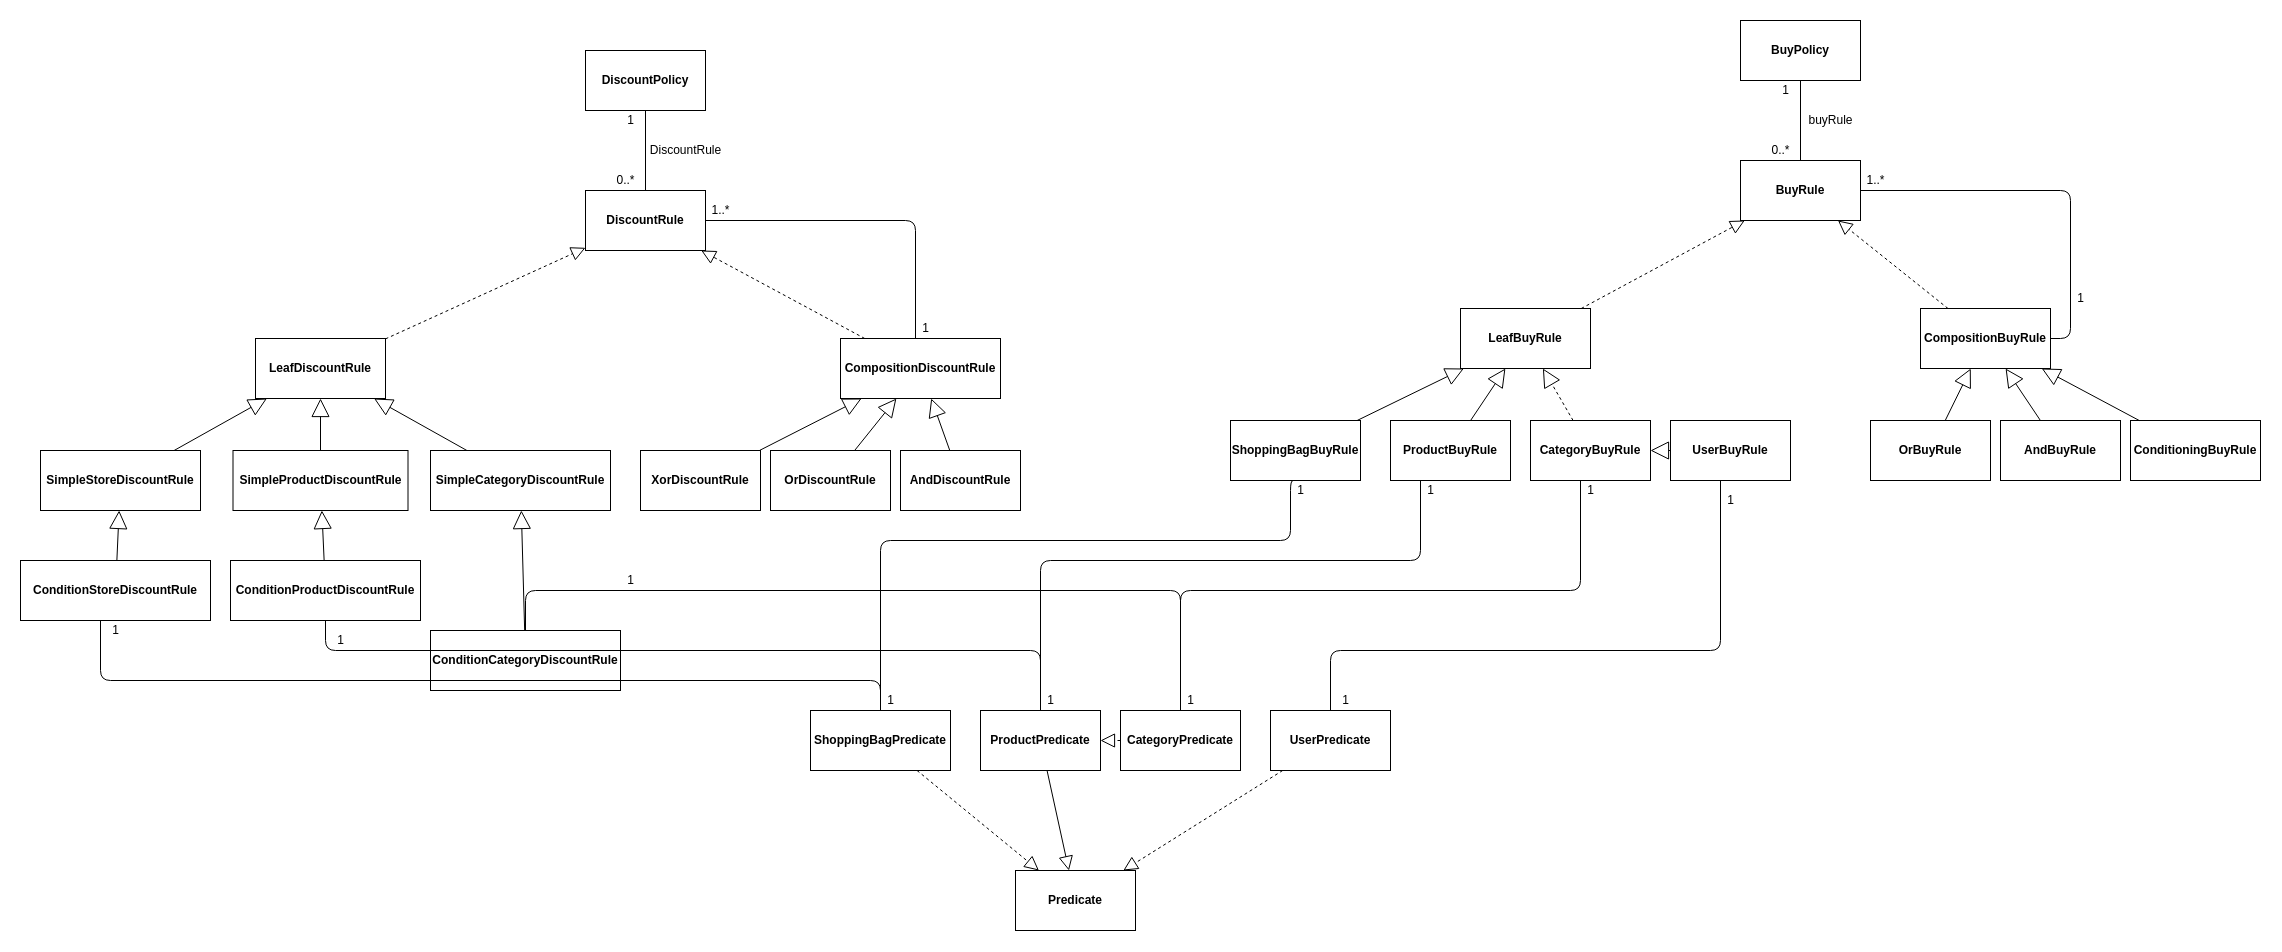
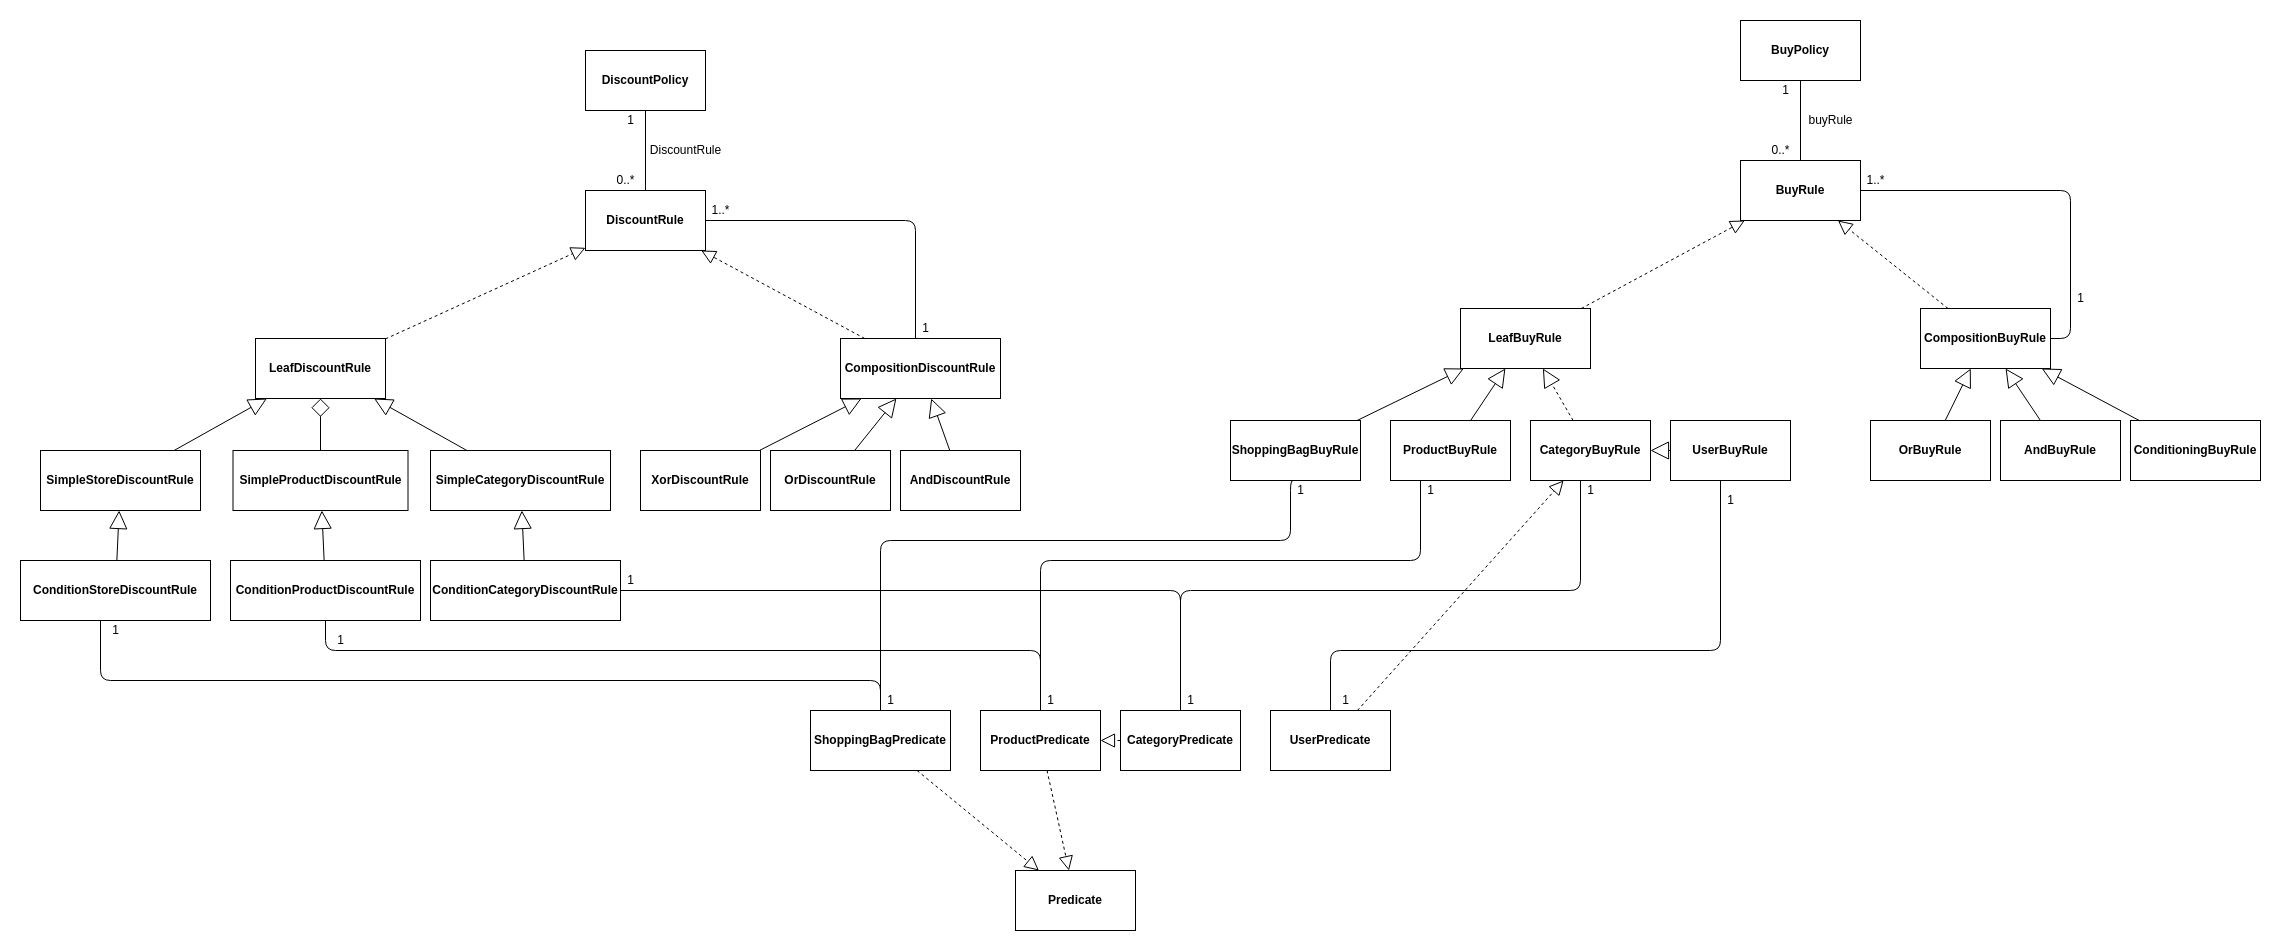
(321, 418) -> (321, 417)
(526, 661) -> (526, 591)
(1056, 813) -> (1056, 813)
(1209, 817) -> (1456, 601)
